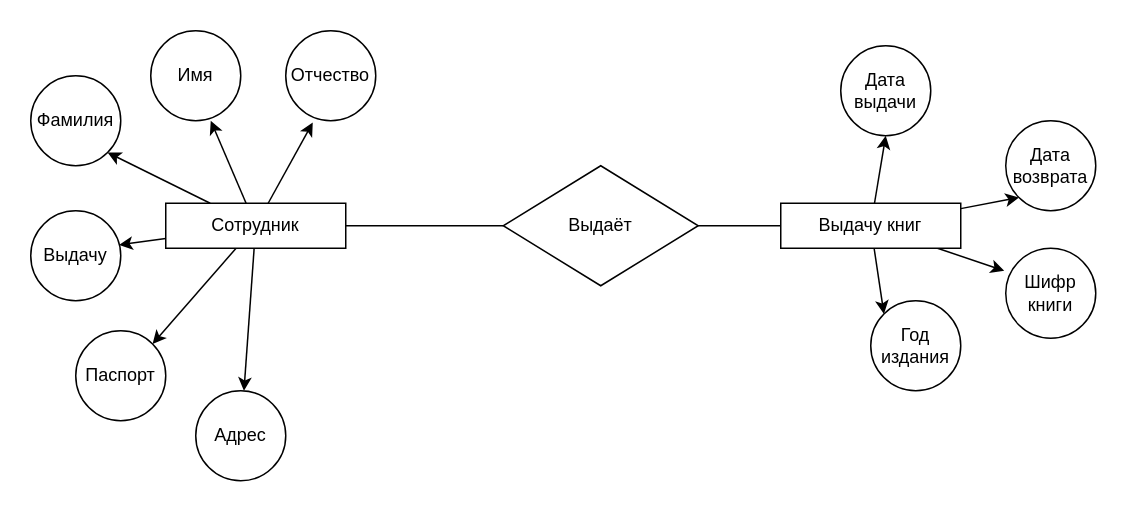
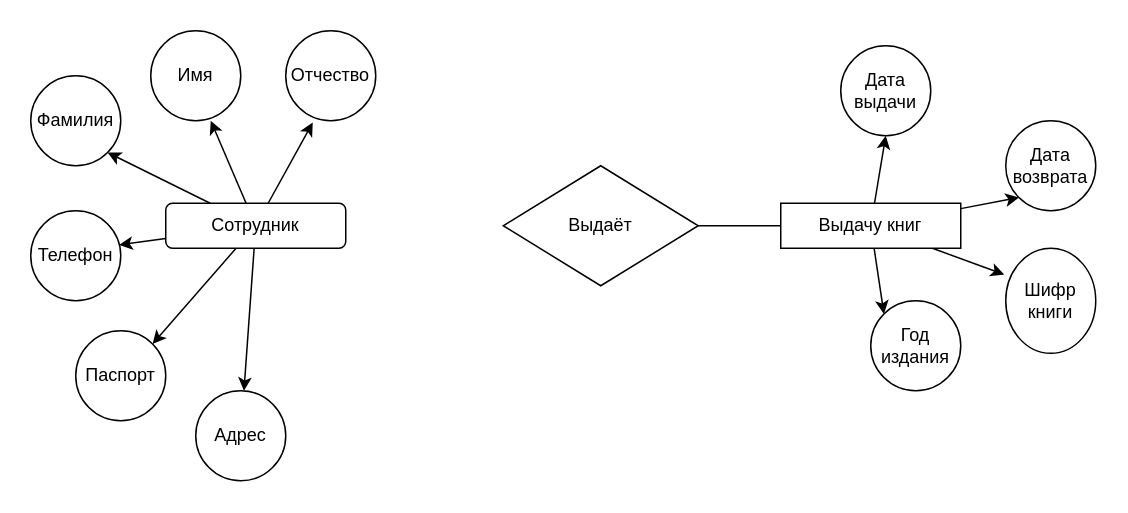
(256, 226) -> (256, 226)
(424, 226) -> none
(76, 256) -> (76, 256)
(1051, 293) -> (1051, 301)
